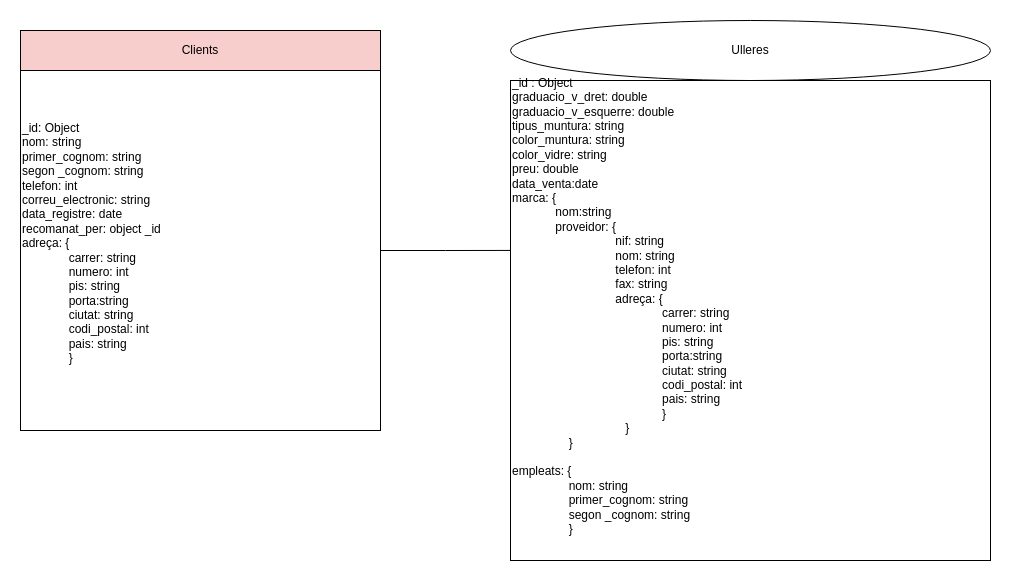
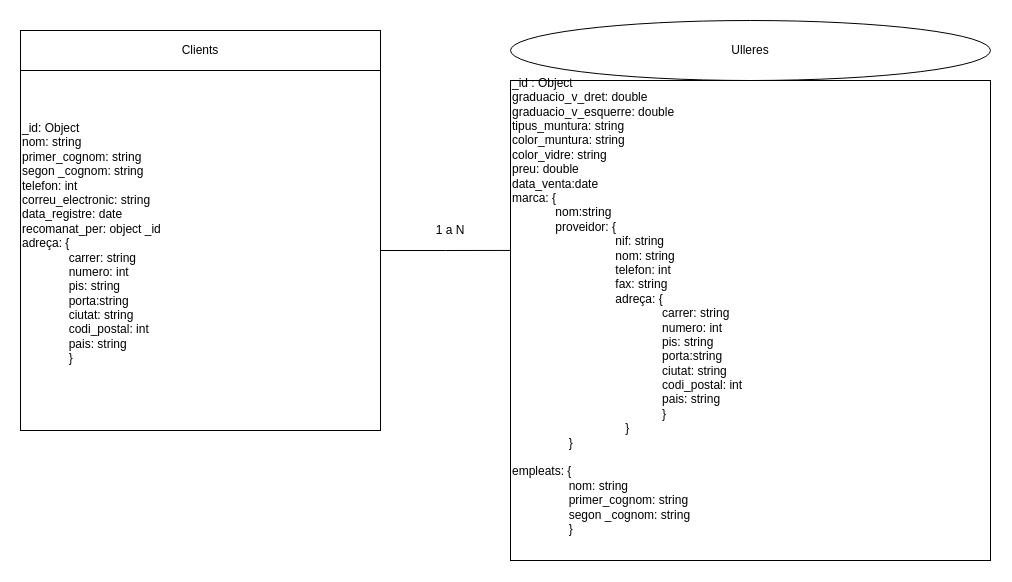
(201, 51) -> (201, 51)
none -> (451, 231)
